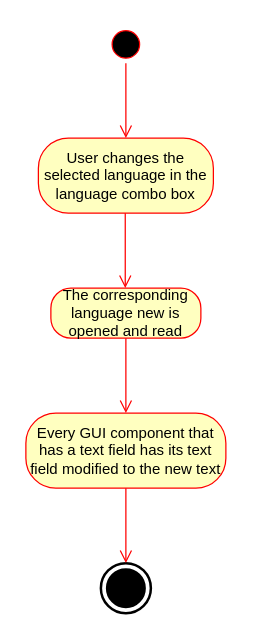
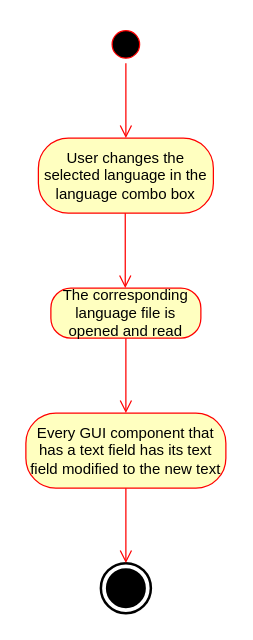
(126, 313) -> (126, 313)
